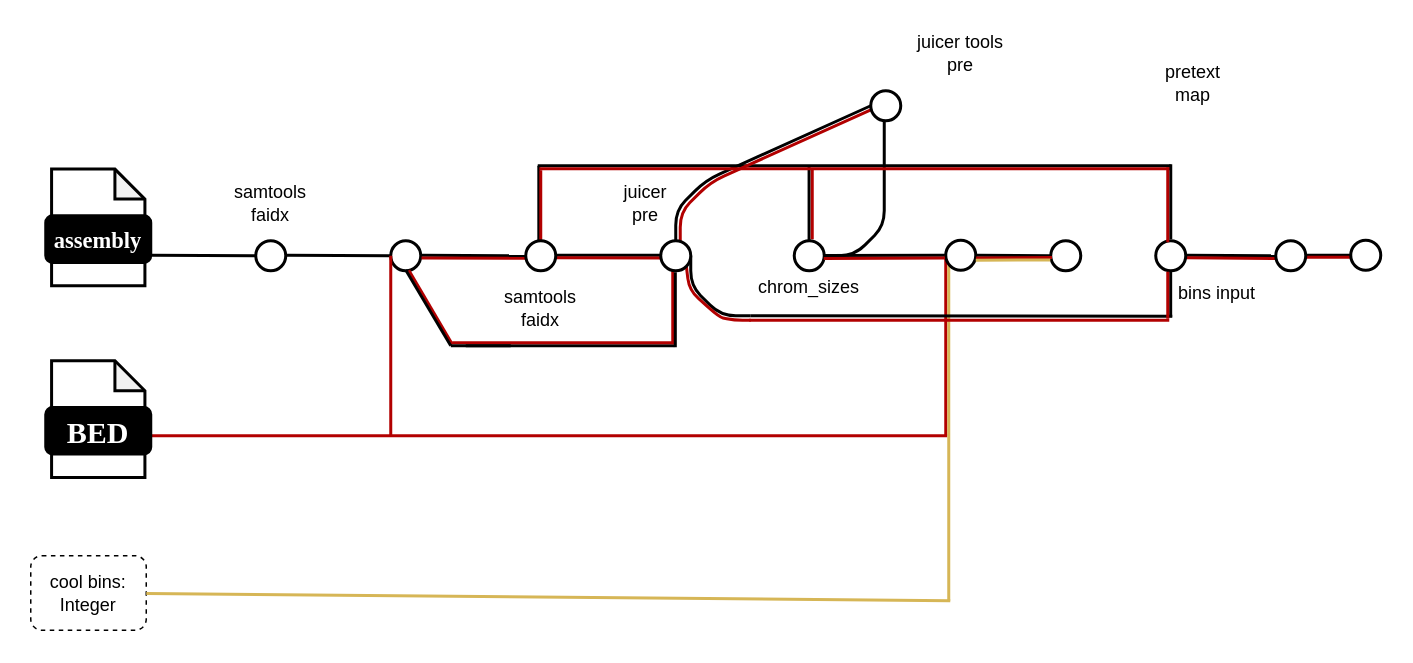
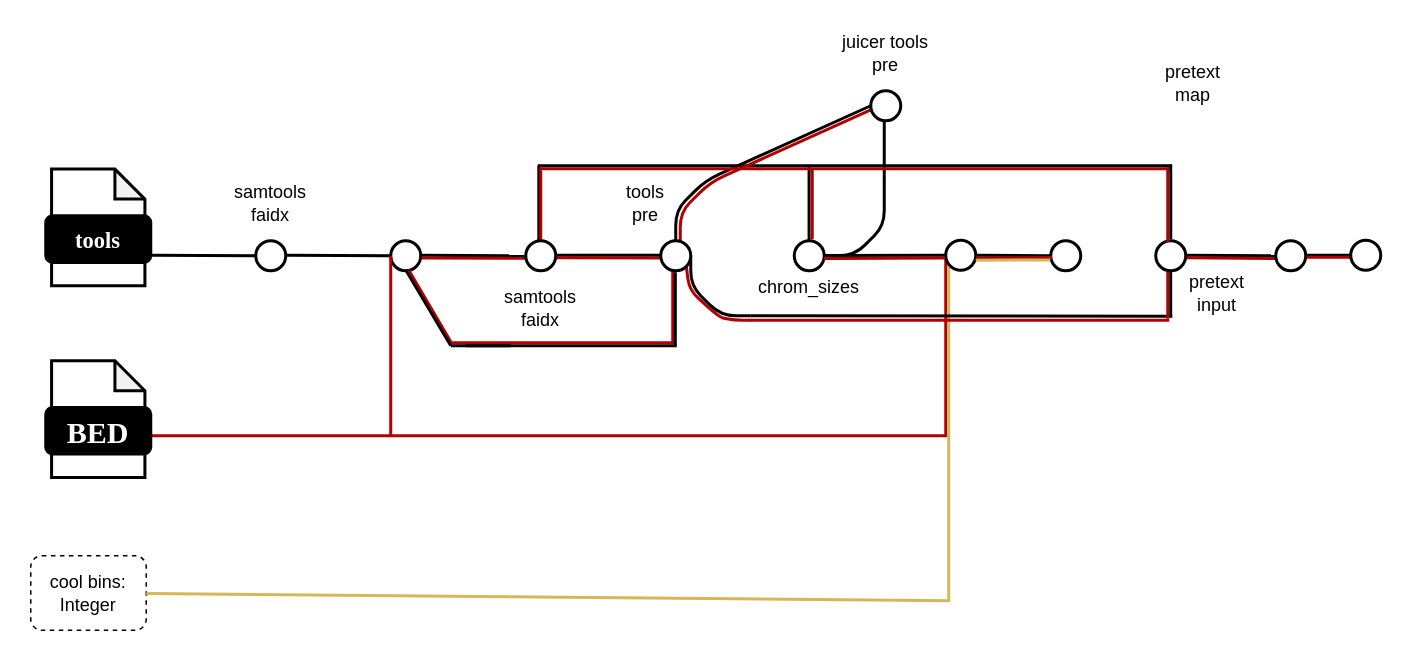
(961, 53) -> (886, 53)
(646, 203) -> (646, 203)
(98, 239) -> (98, 239)
(1217, 293) -> (1217, 293)
